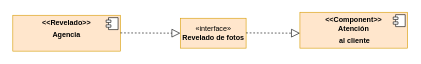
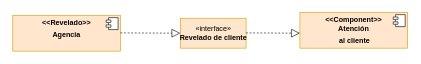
(214, 33) -> (214, 33)
